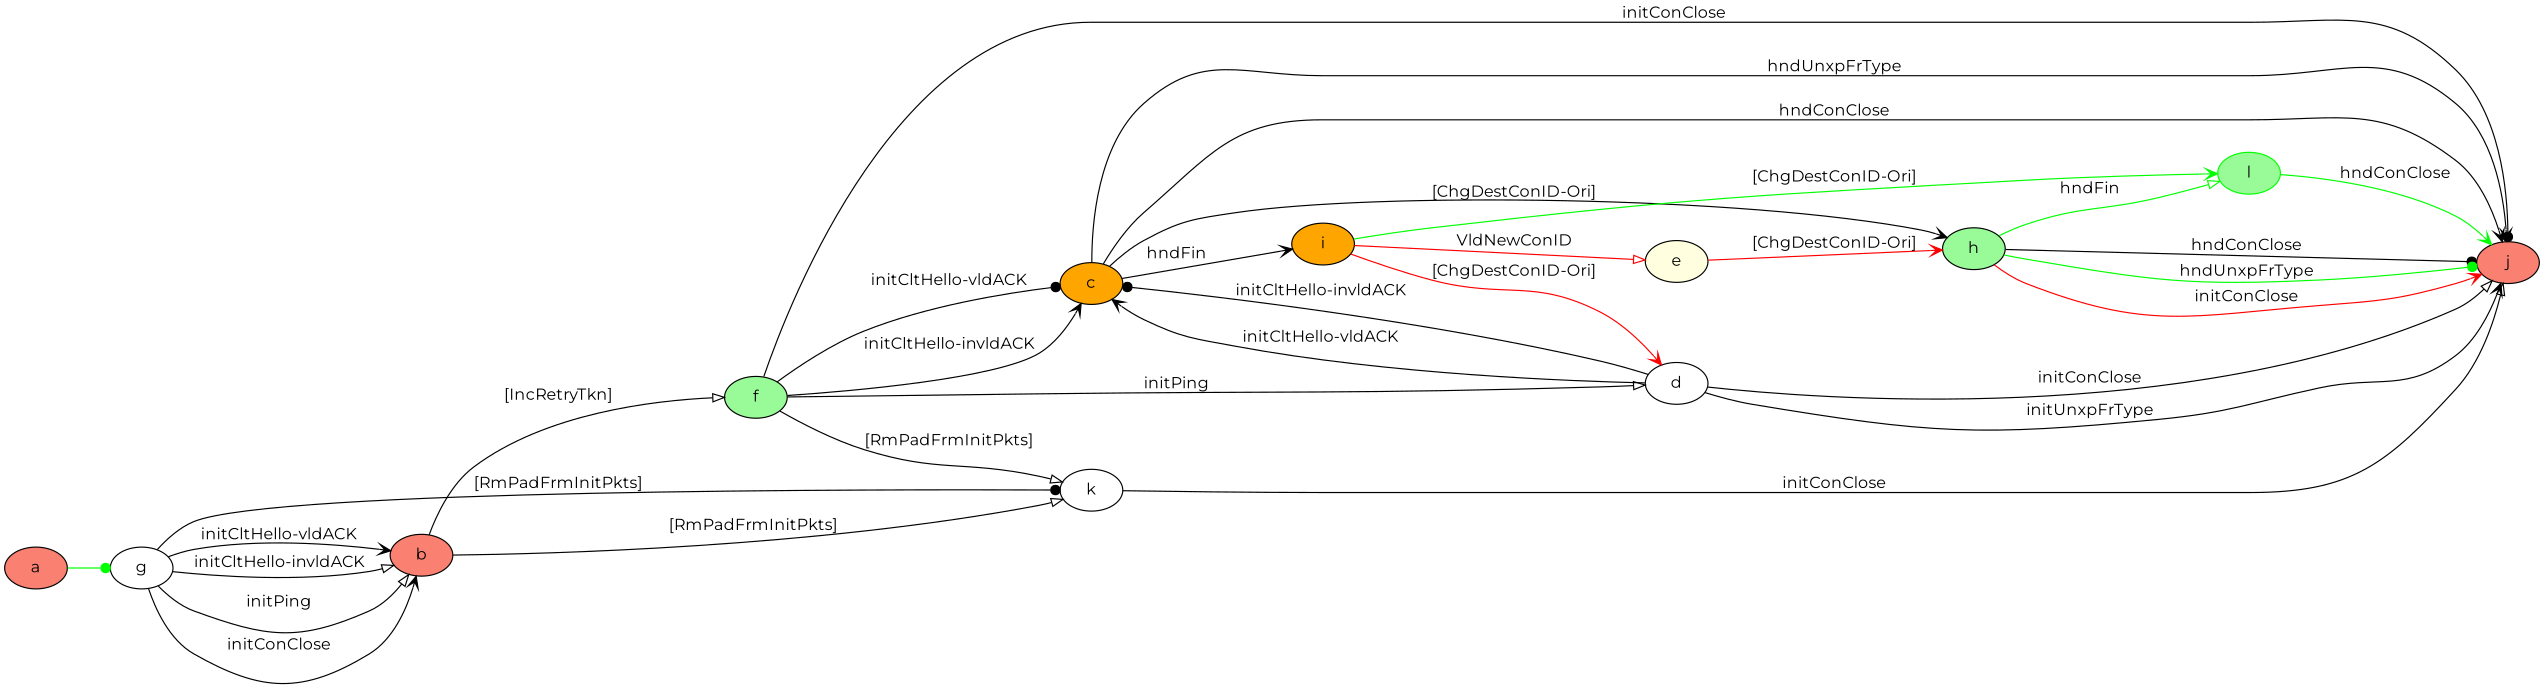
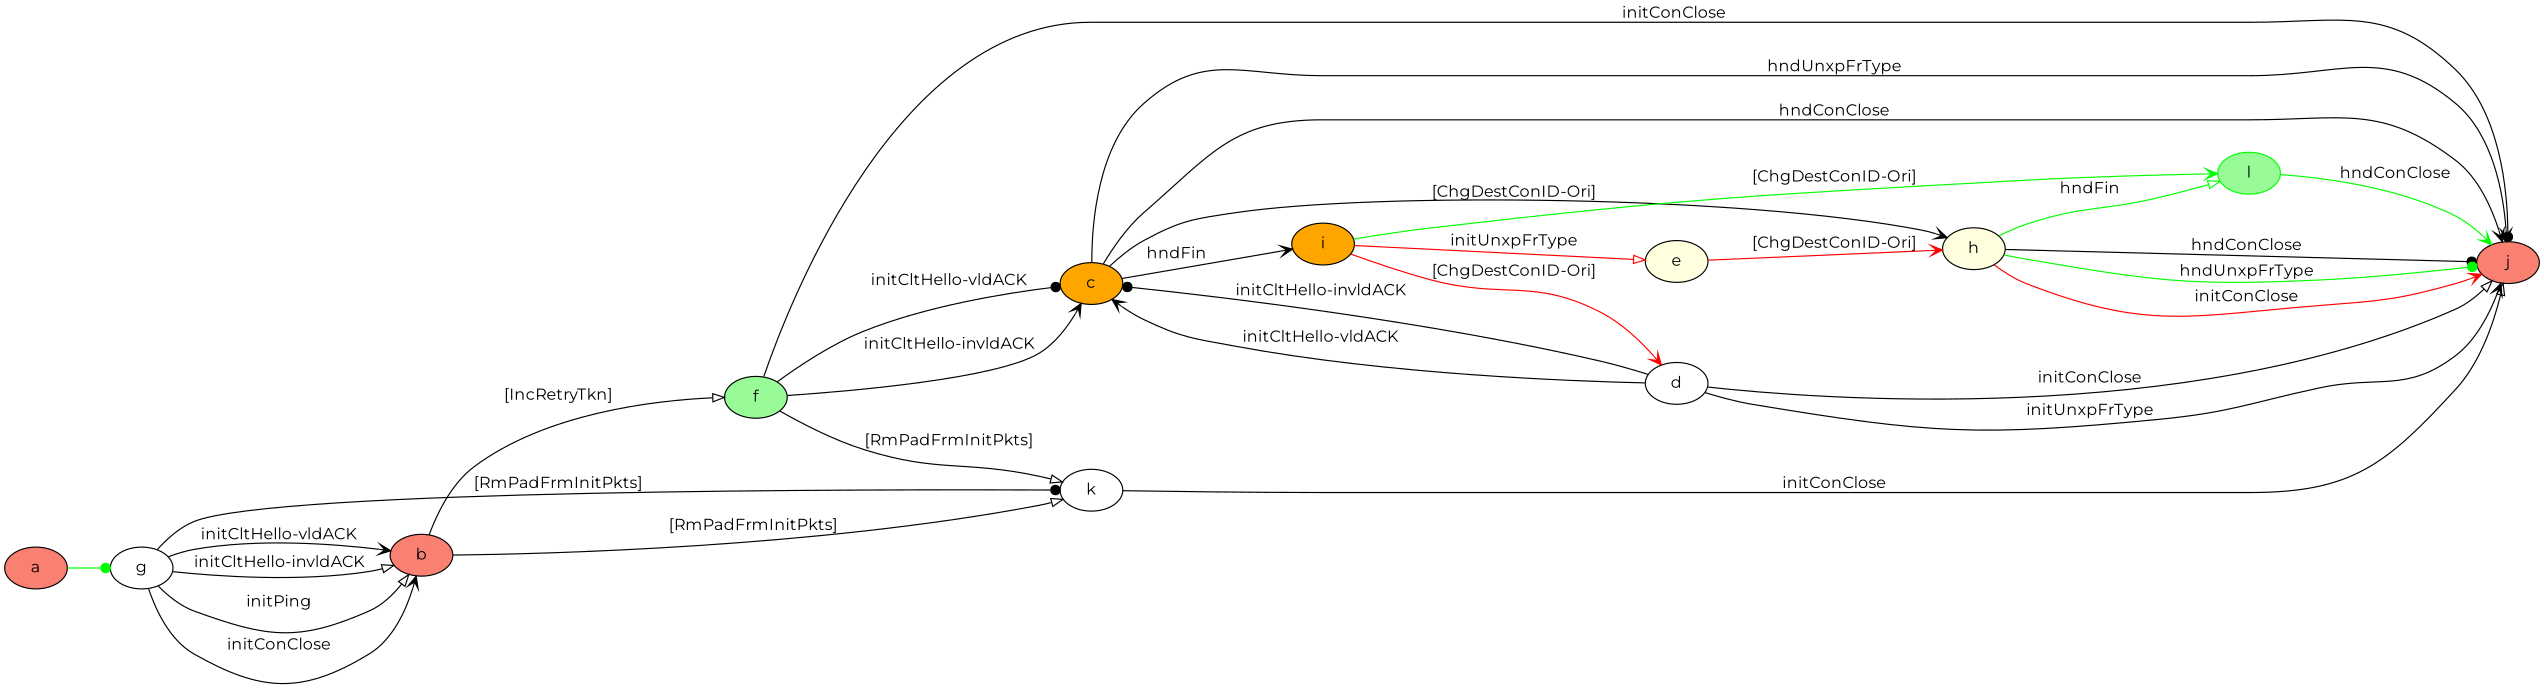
(1516, 241) -> (1516, 241)
(1974, 249) -> (1974, 249)
(1210, 392) -> none
